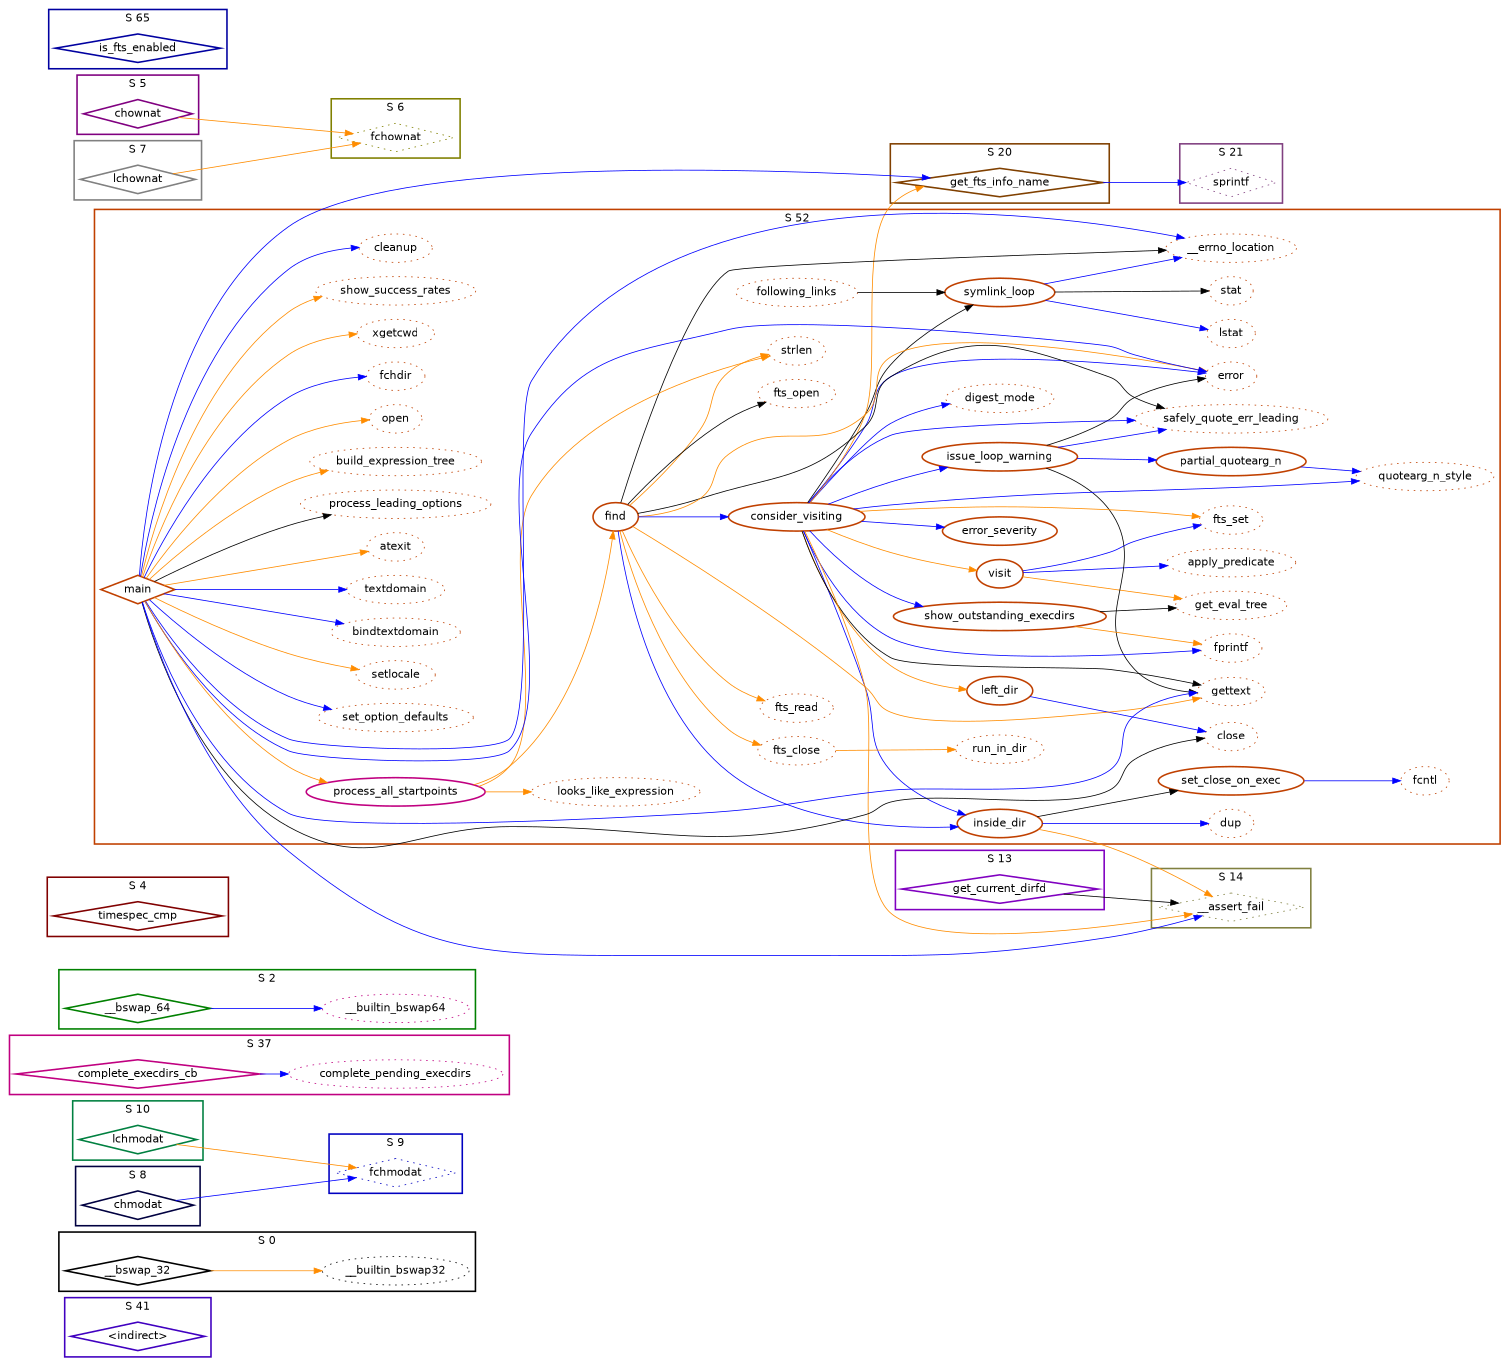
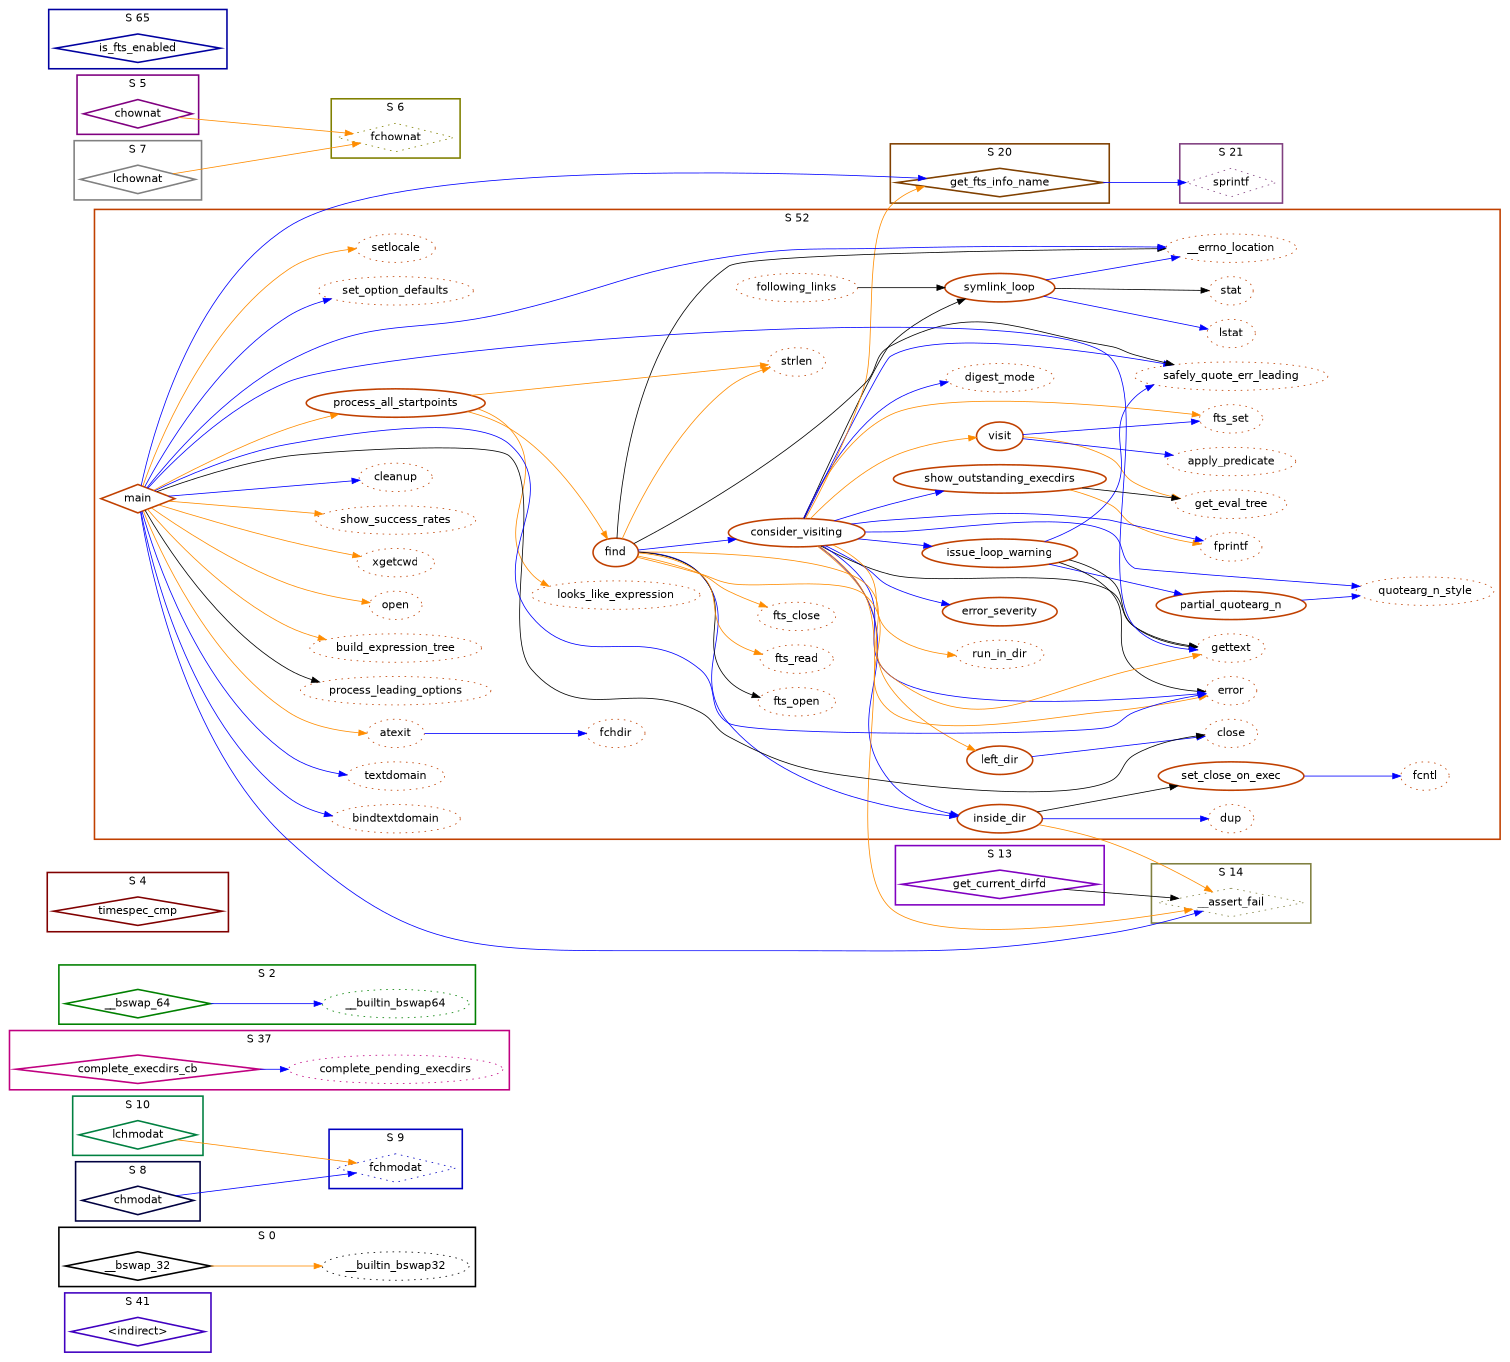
(228, 450) -> (501, 733)
(892, 750) -> (885, 627)
(396, 792) -> (396, 403)
(396, 1008) -> (396, 1004)
